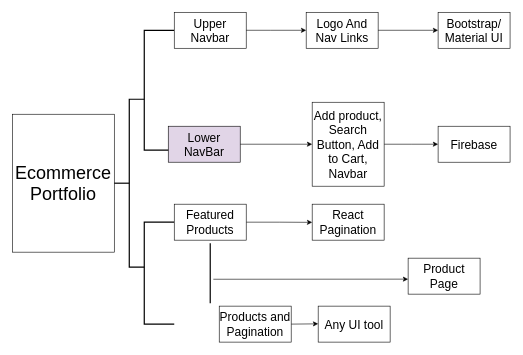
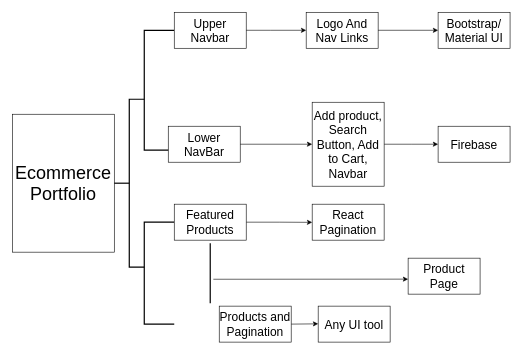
(204, 144) -> (204, 144)
